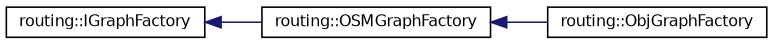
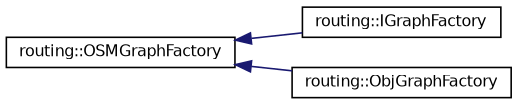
(241, 22) -> (277, 36)
